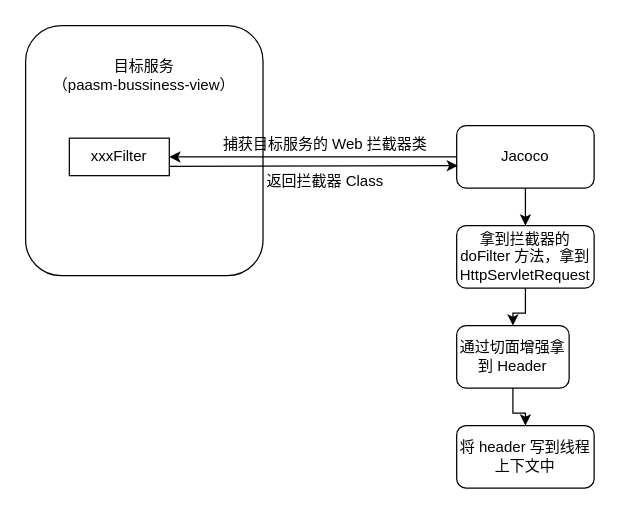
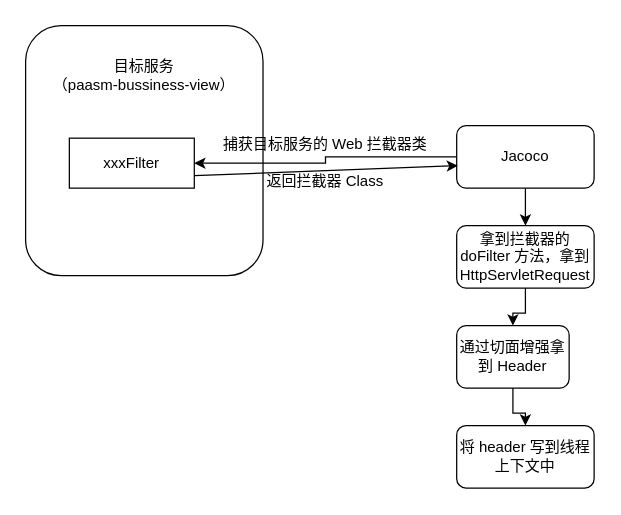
(119, 157) -> (132, 163)
